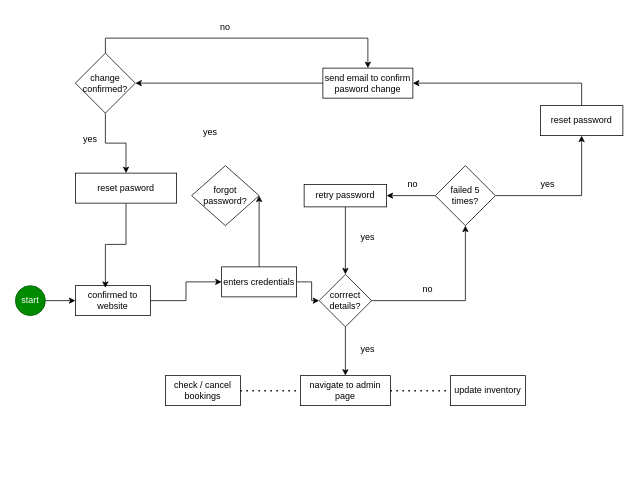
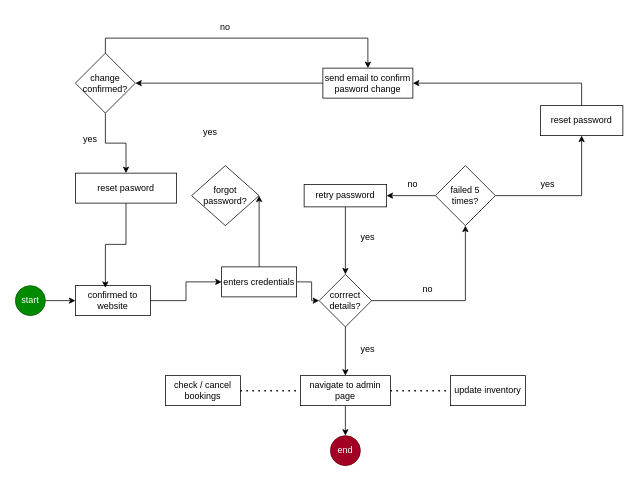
none -> (345, 417)
none -> (345, 450)
